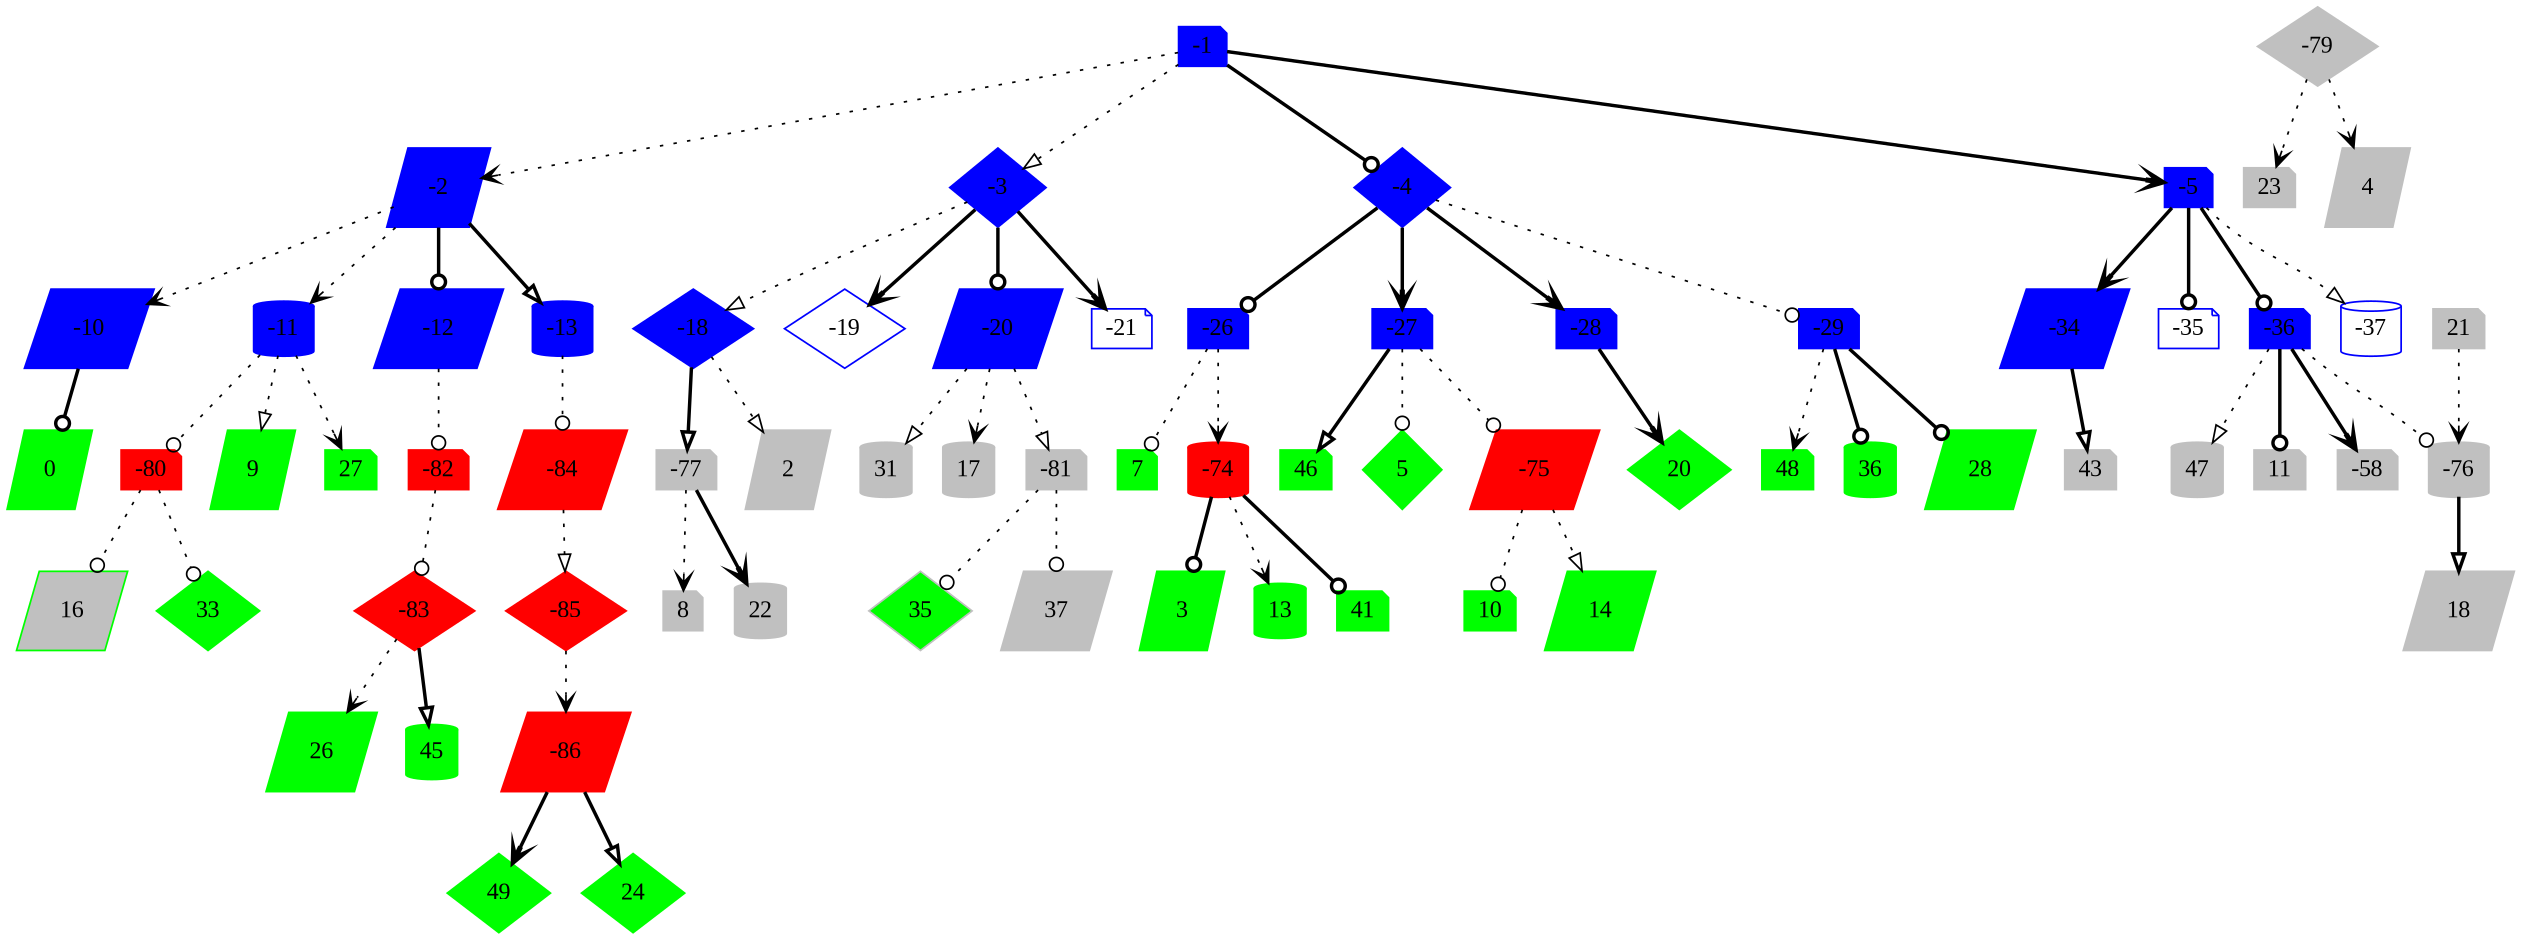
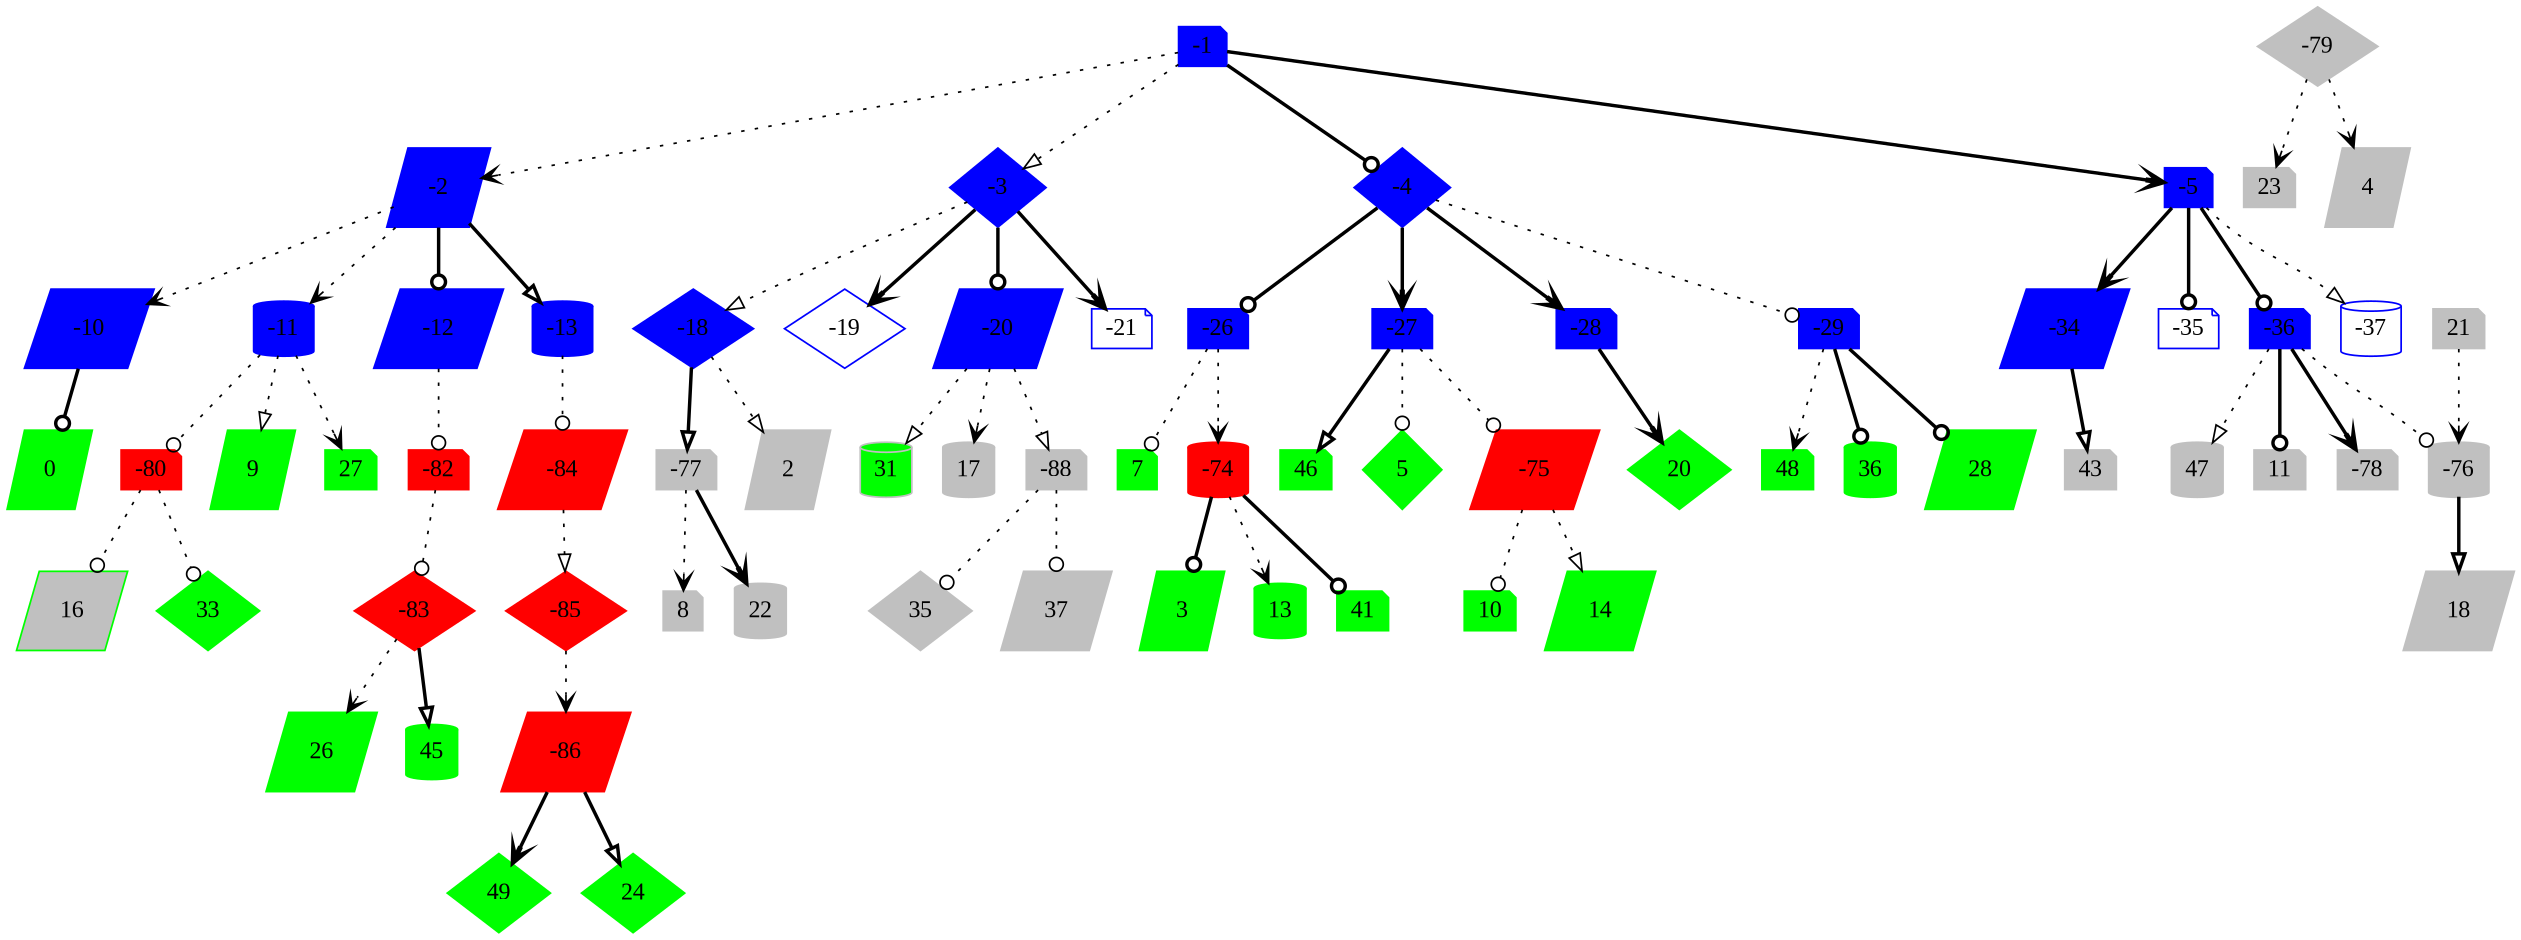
(886, 470) -> (886, 470)
(1056, 470) -> (1056, 470)
(2368, 470) -> (2368, 470)
(920, 611) -> (920, 611)
